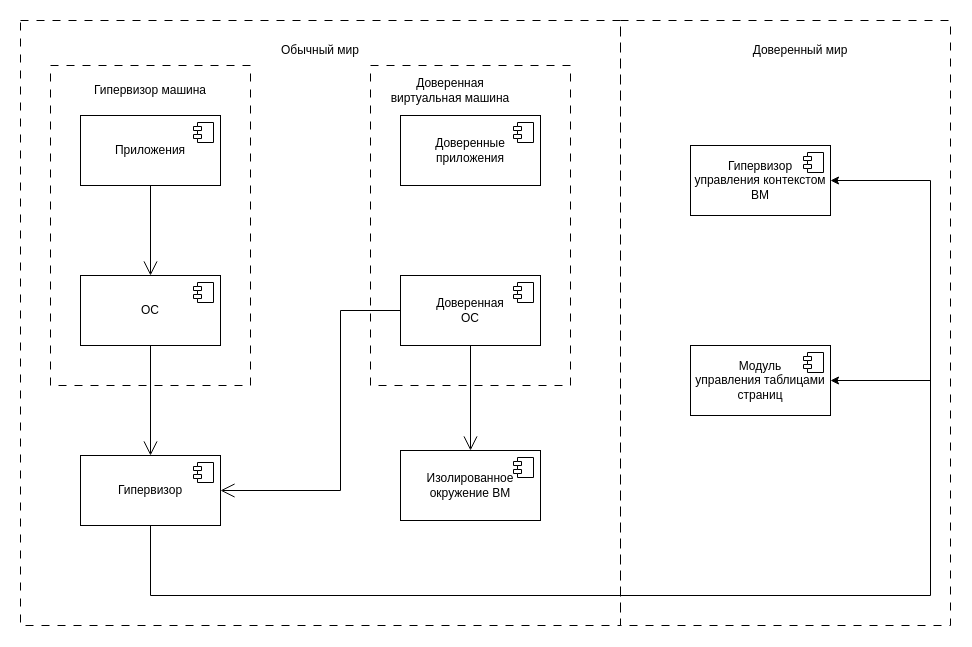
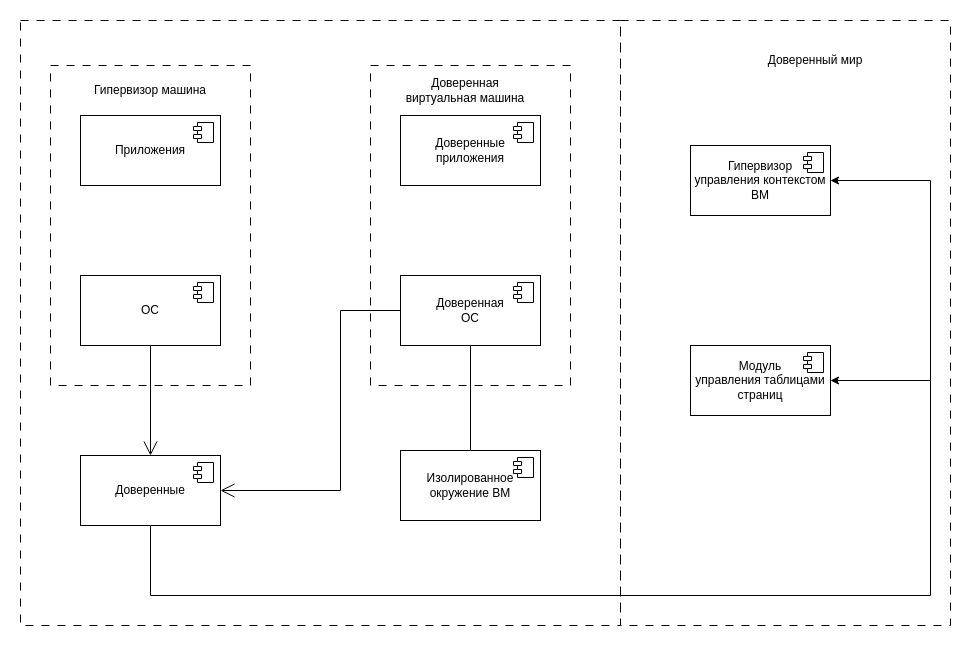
(321, 51) -> none
(801, 51) -> (816, 61)
(451, 91) -> (466, 91)
(151, 229) -> none
(471, 445) -> (471, 445)
(151, 491) -> (151, 491)
